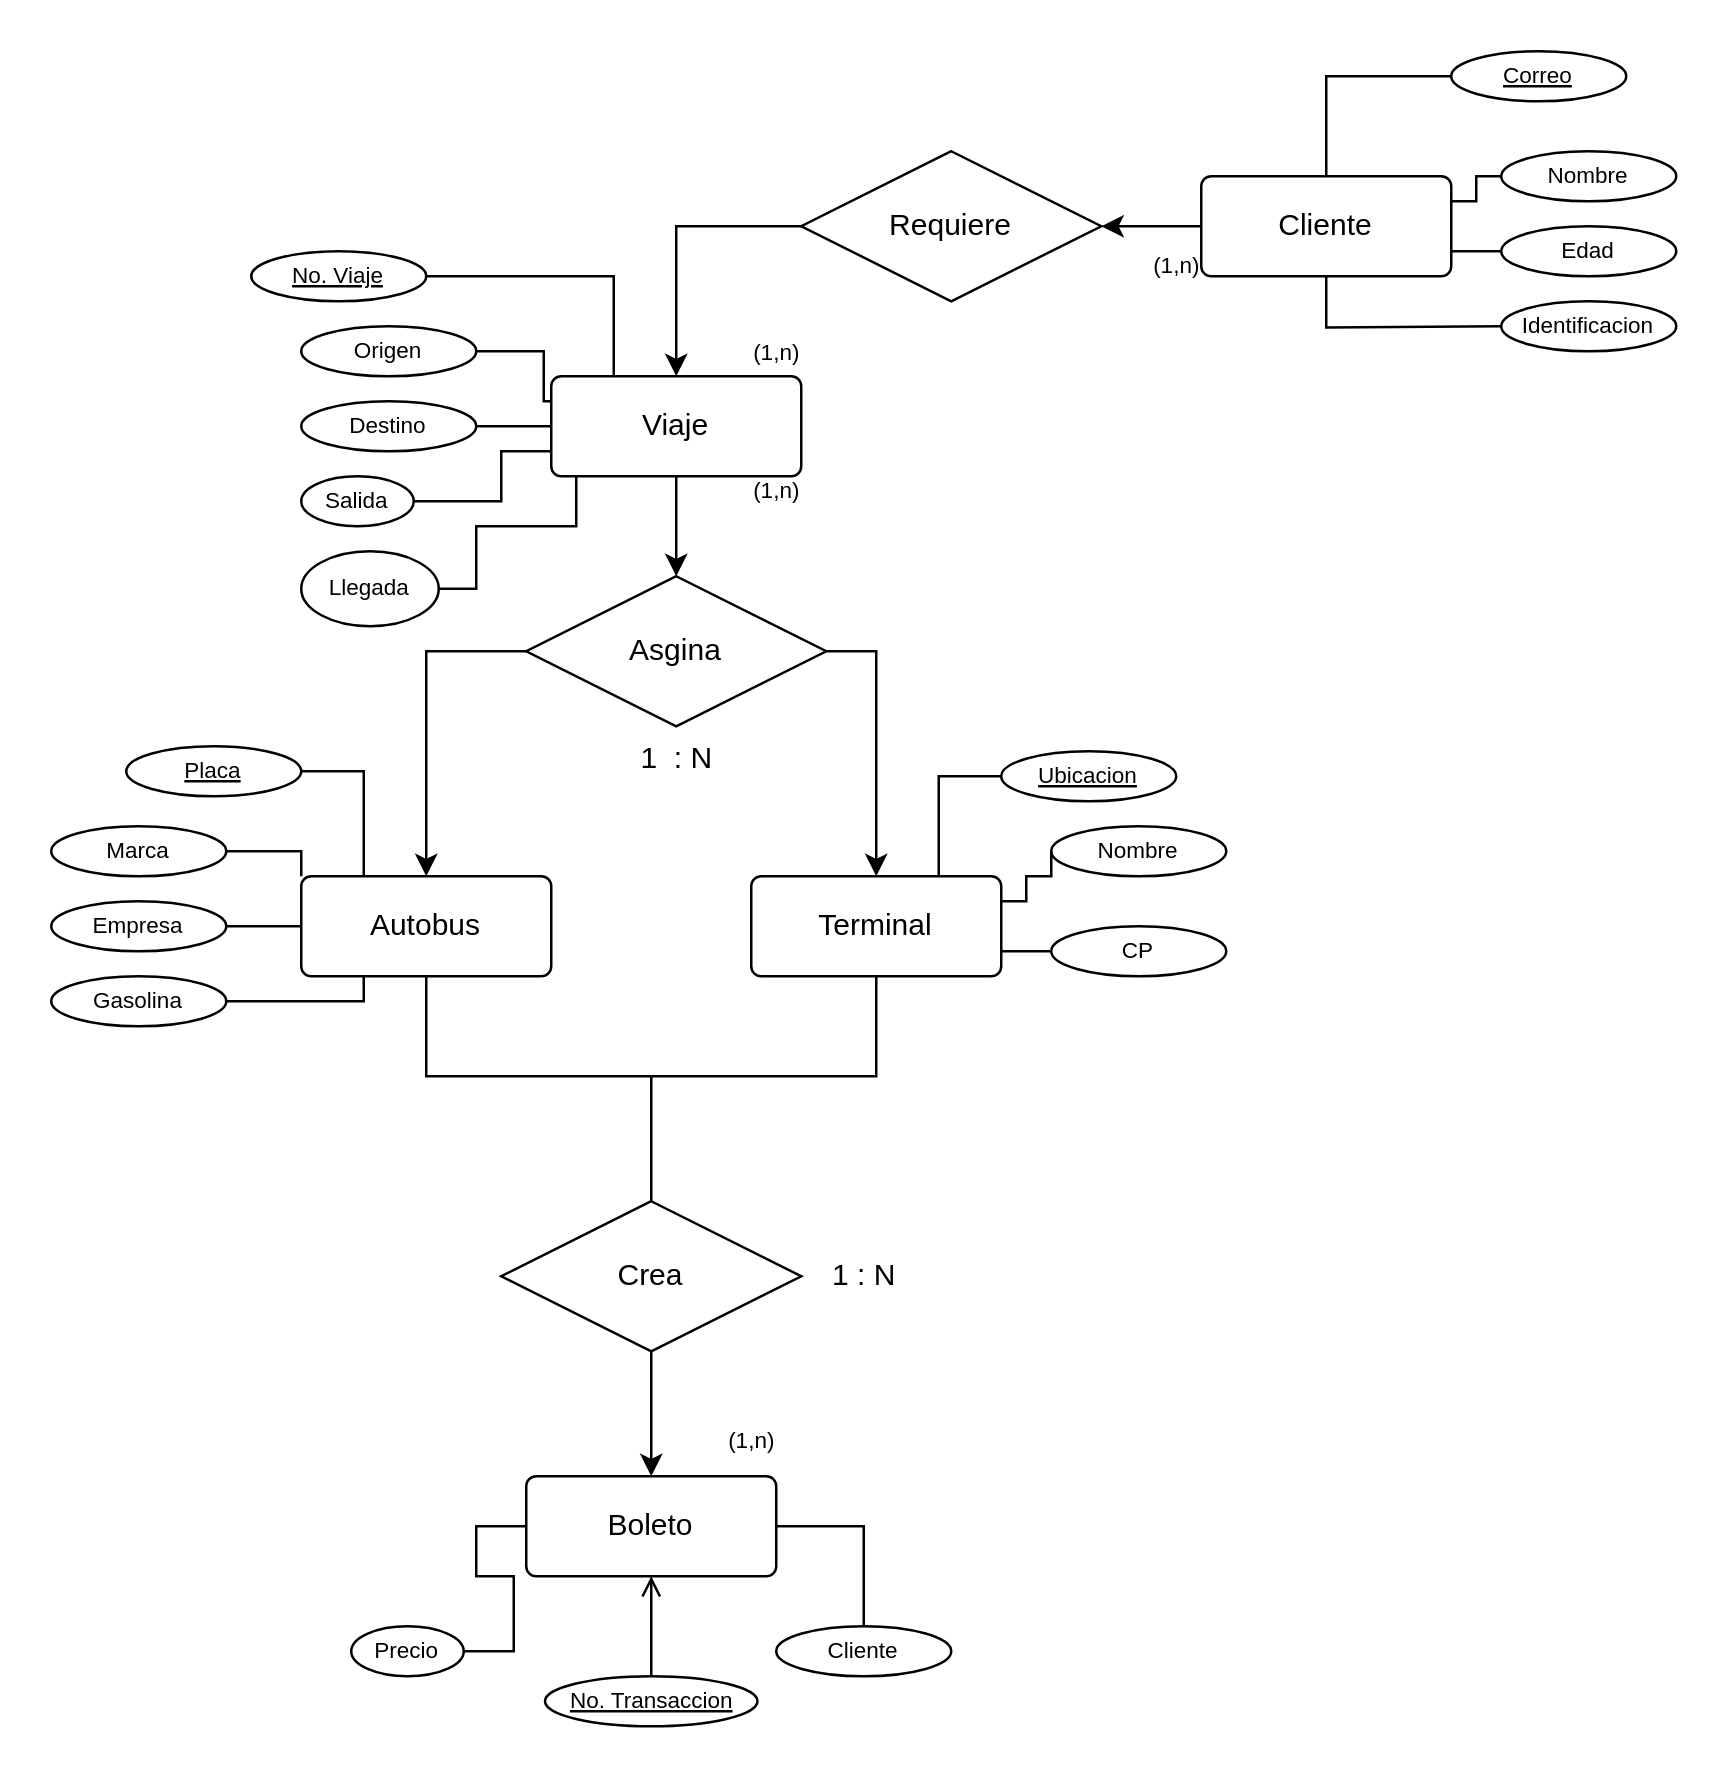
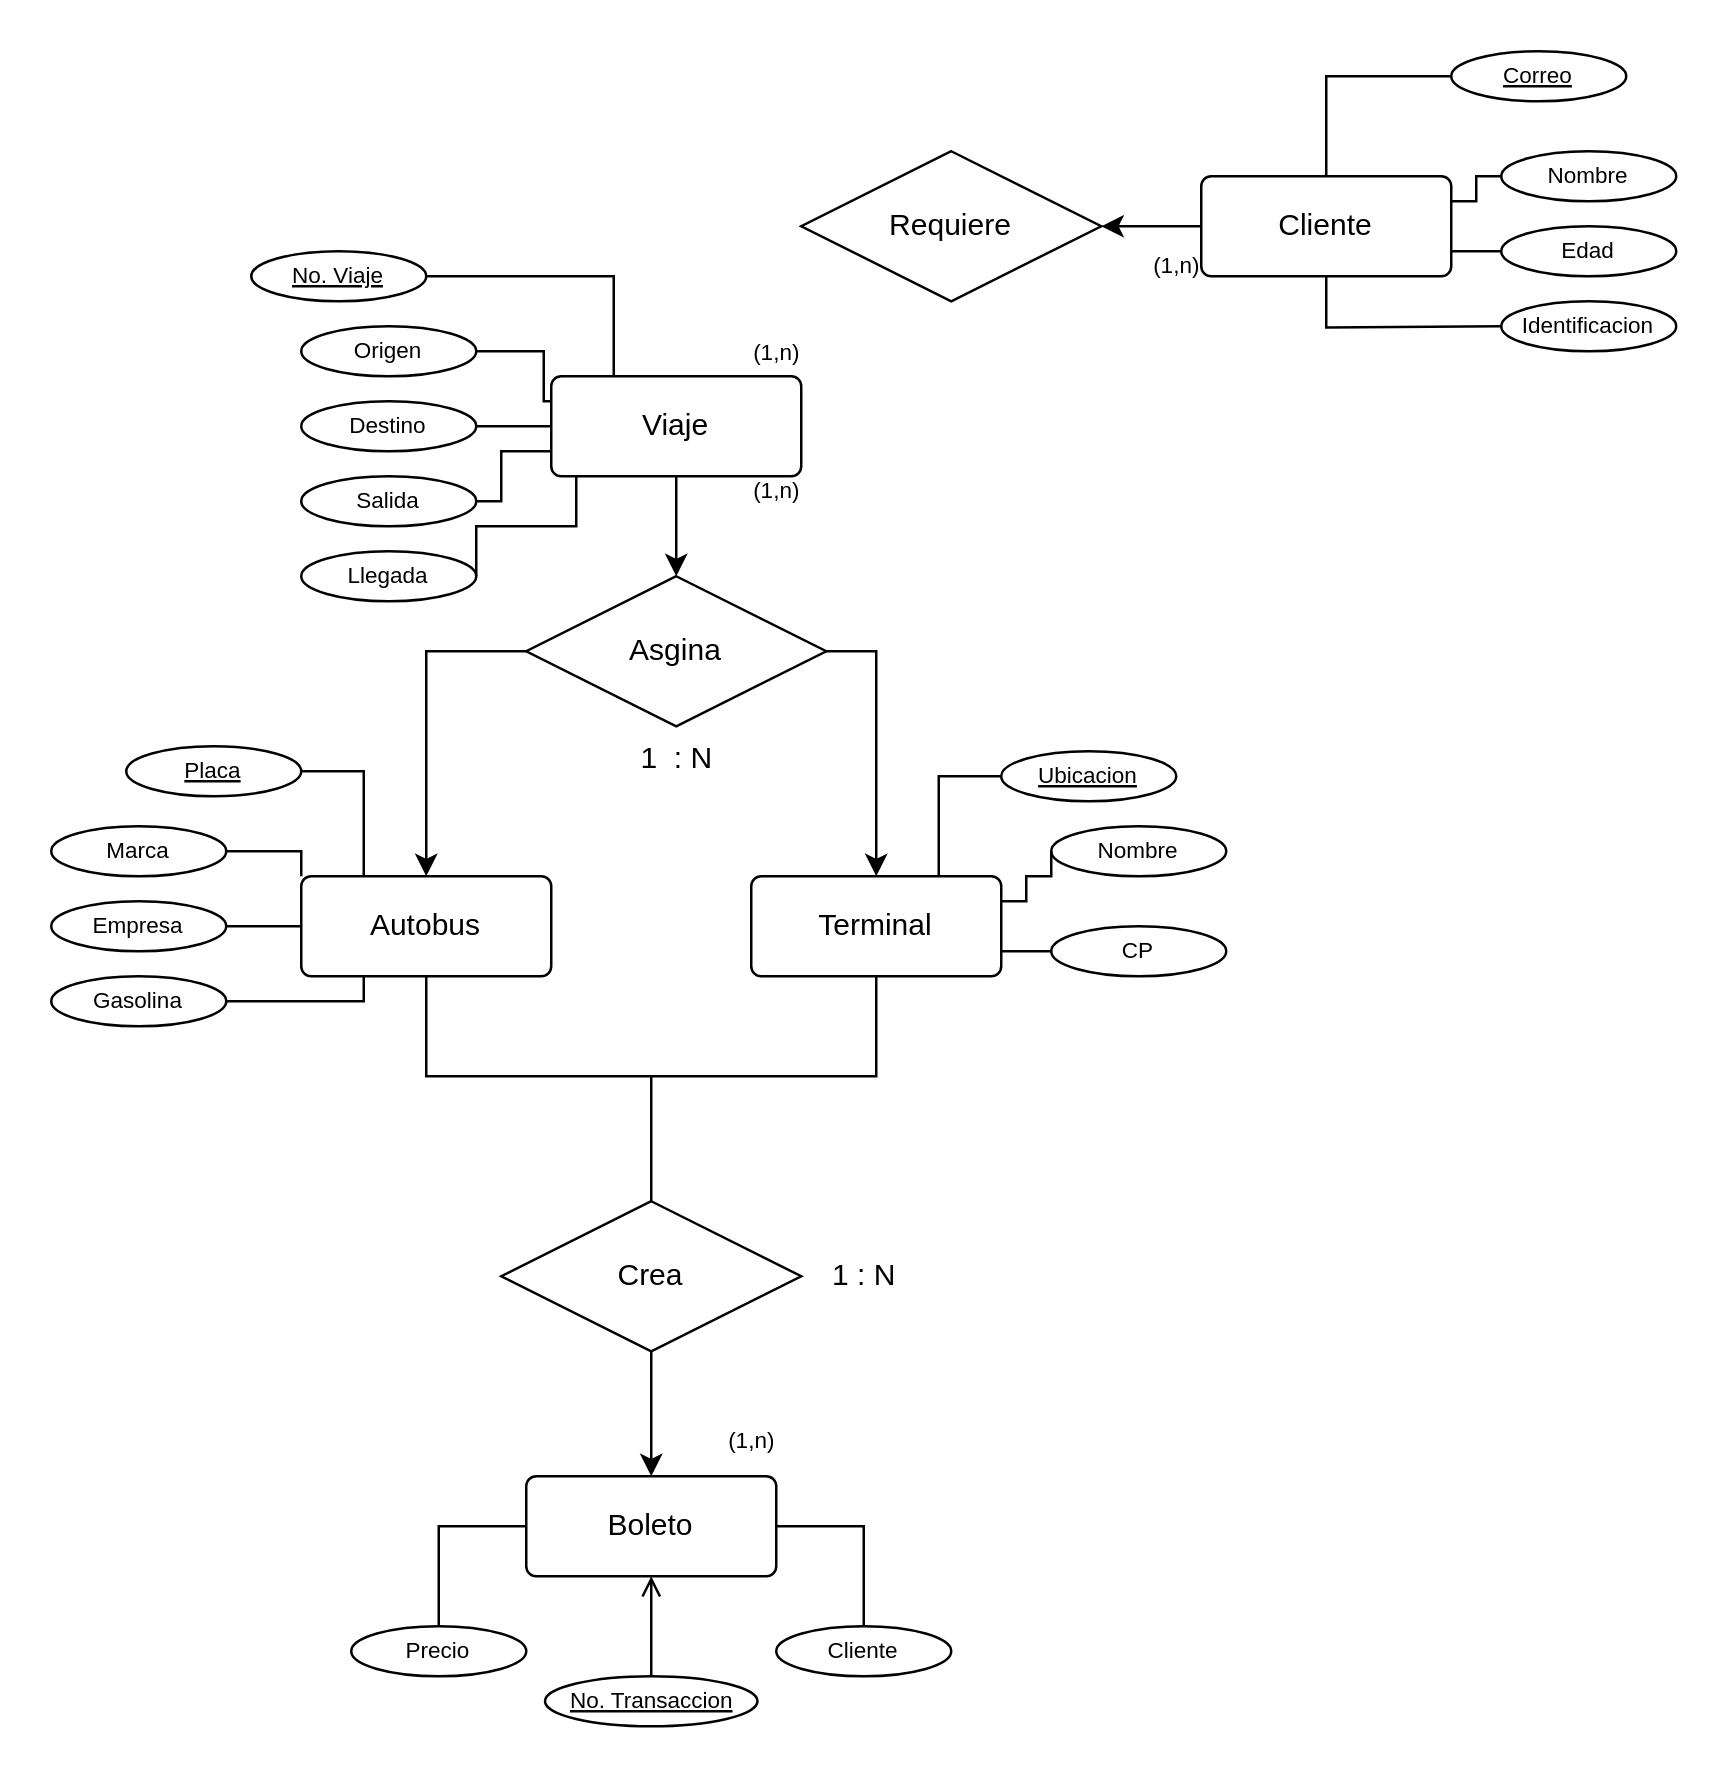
(676, 230) -> none
(358, 501) -> (389, 501)
(370, 589) -> (389, 576)
(408, 1651) -> (439, 1651)
